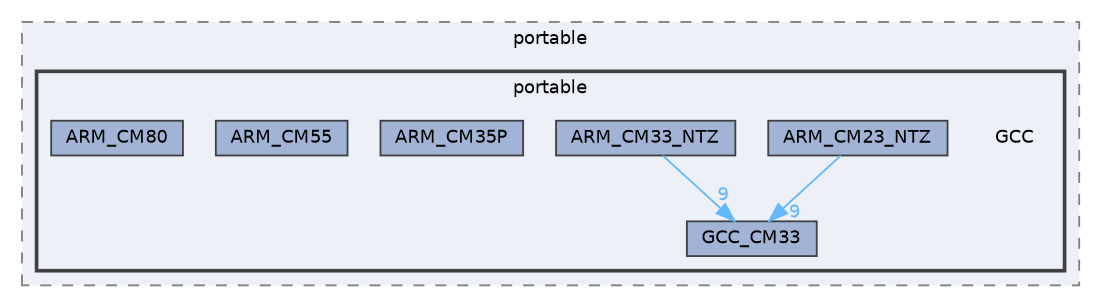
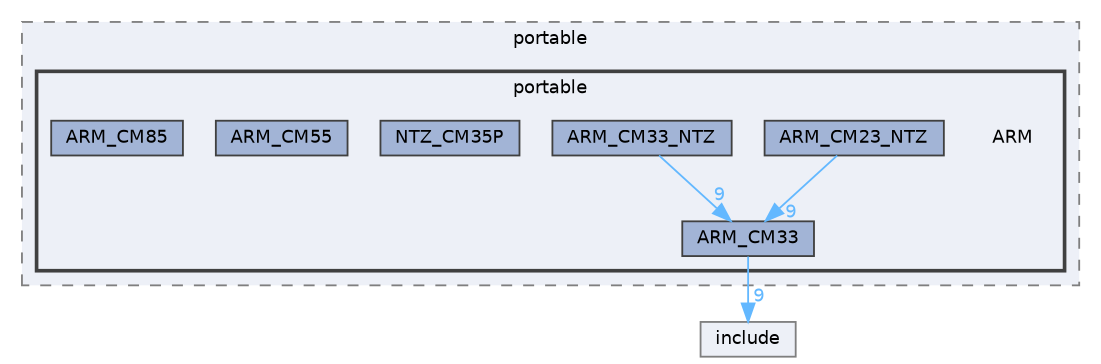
(117, 138) -> (117, 138)
(452, 138) -> (450, 138)
(1015, 138) -> (1013, 138)
(752, 239) -> (748, 239)
none -> (748, 339)
